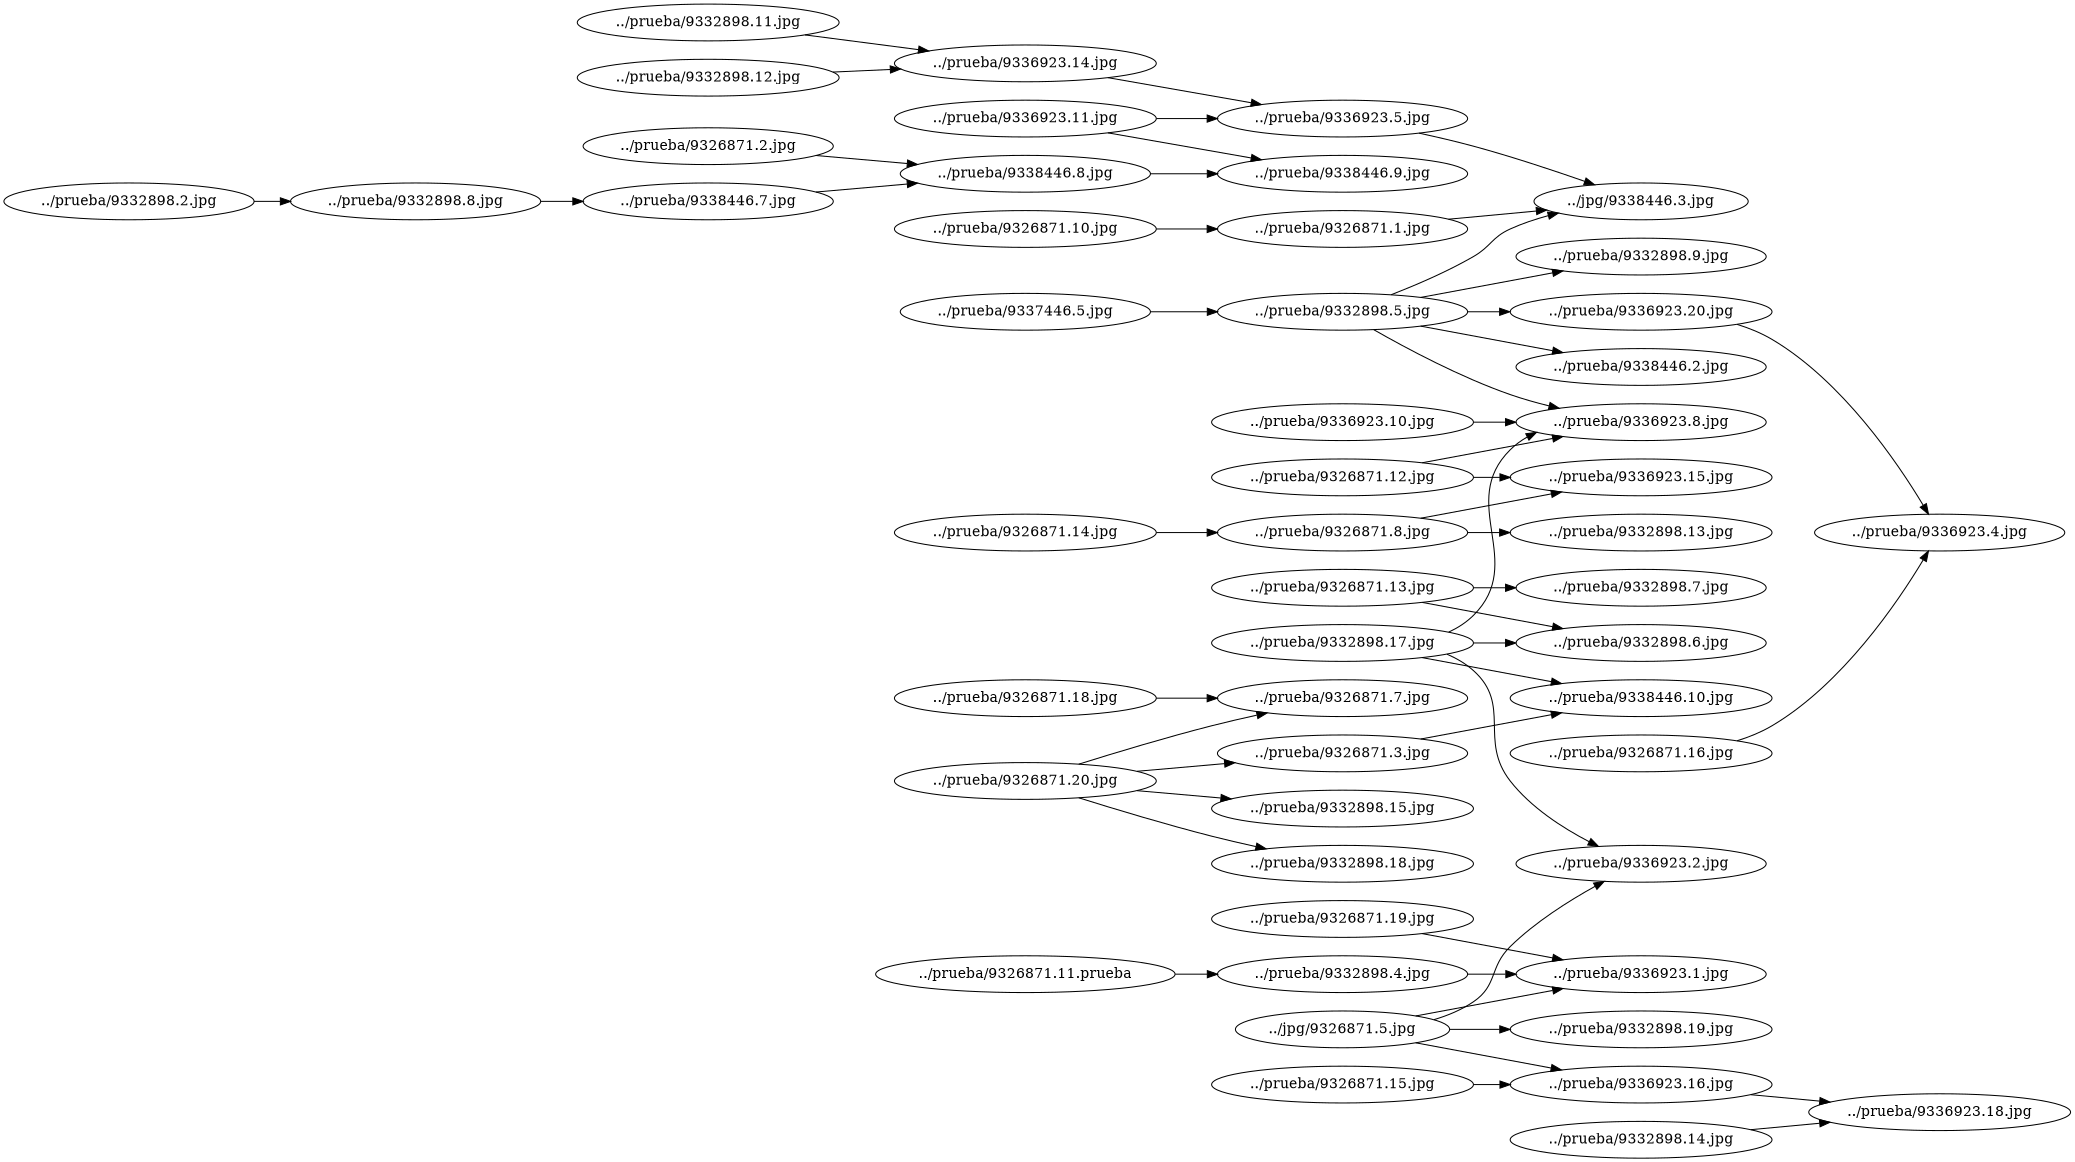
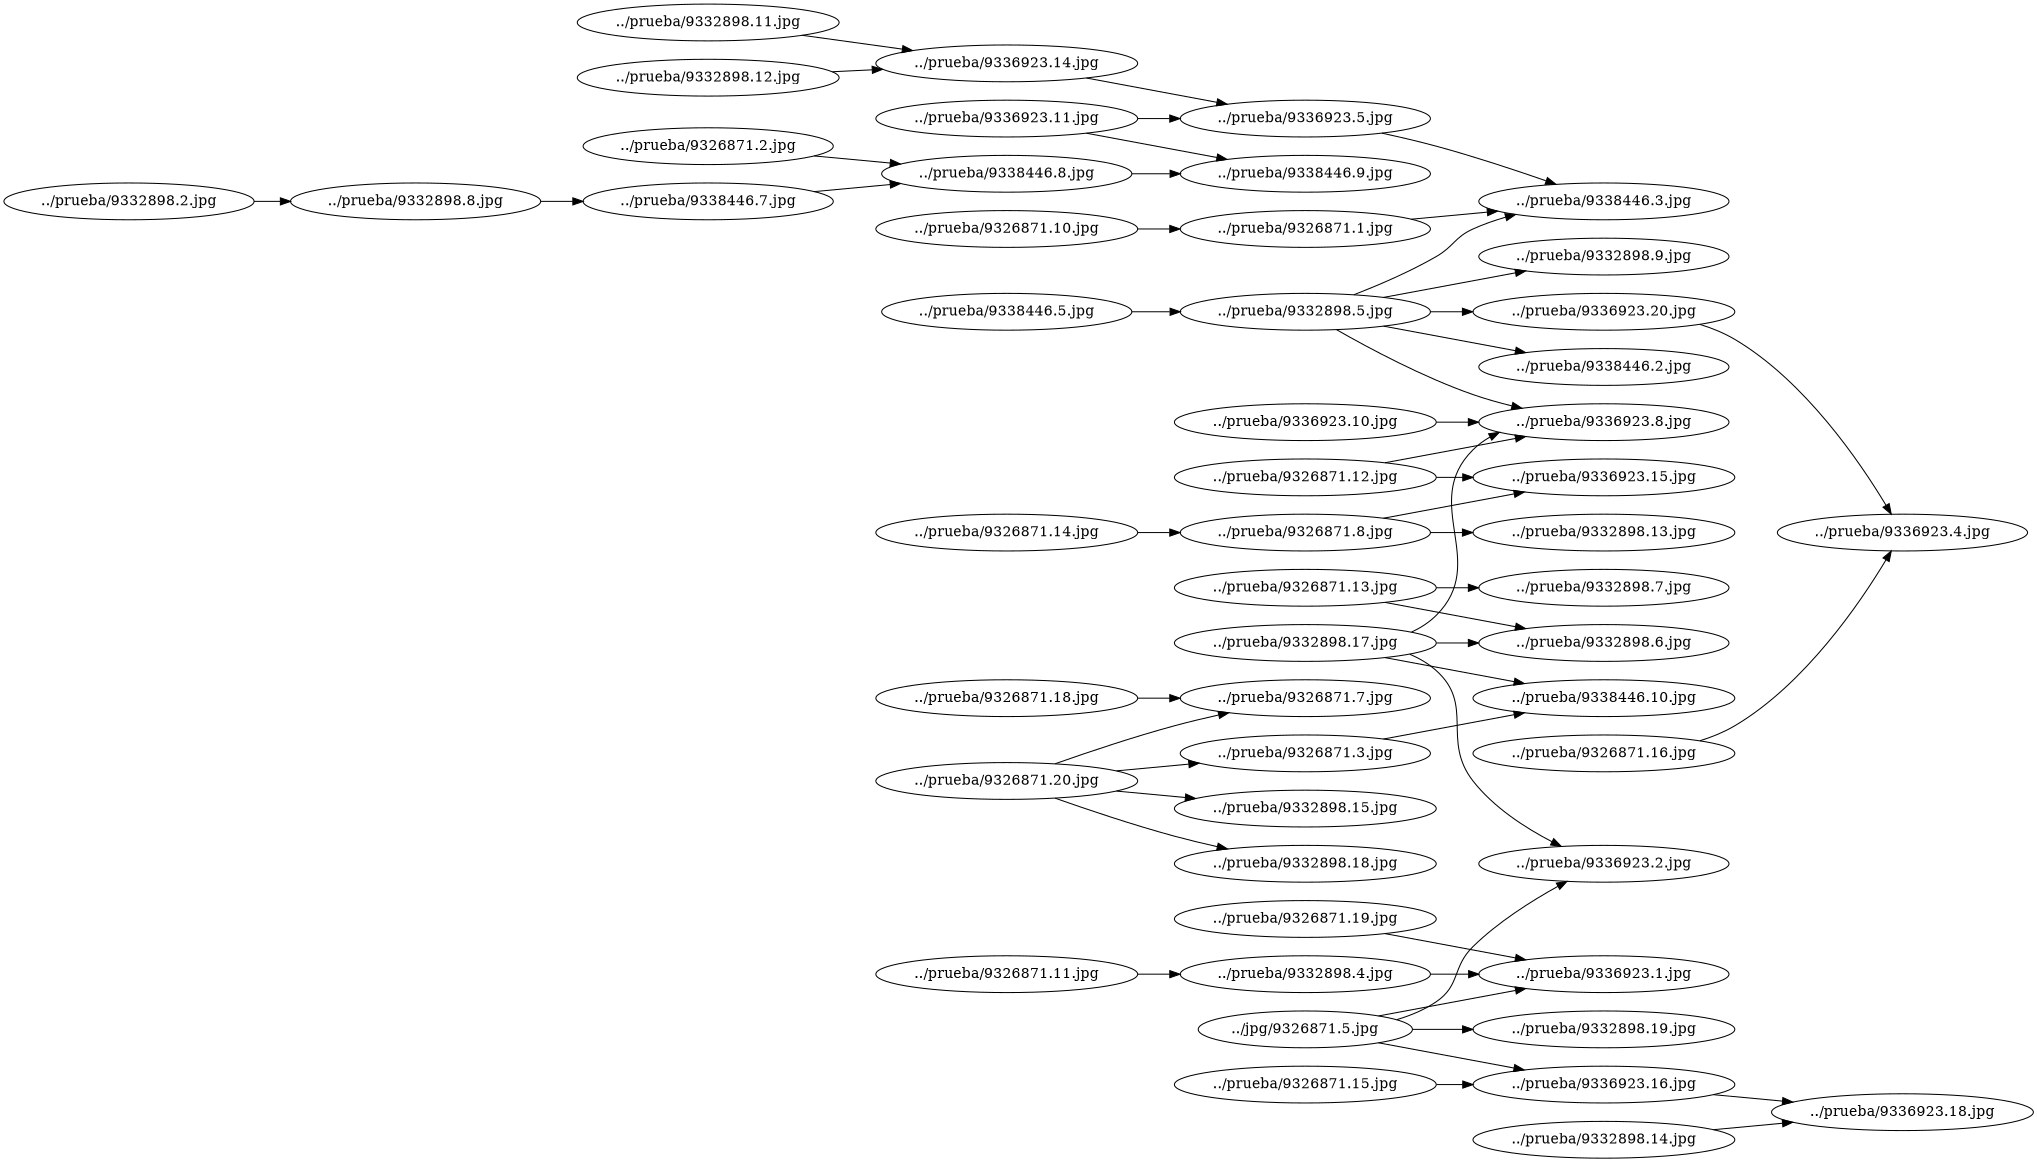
(1641, 201) -> (1604, 201)
(1025, 312) -> (1007, 312)
(1025, 974) -> (1007, 974)
